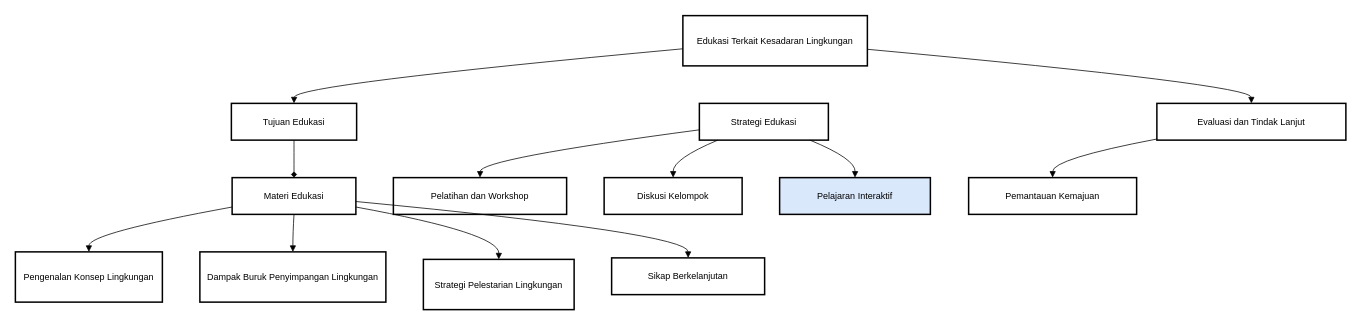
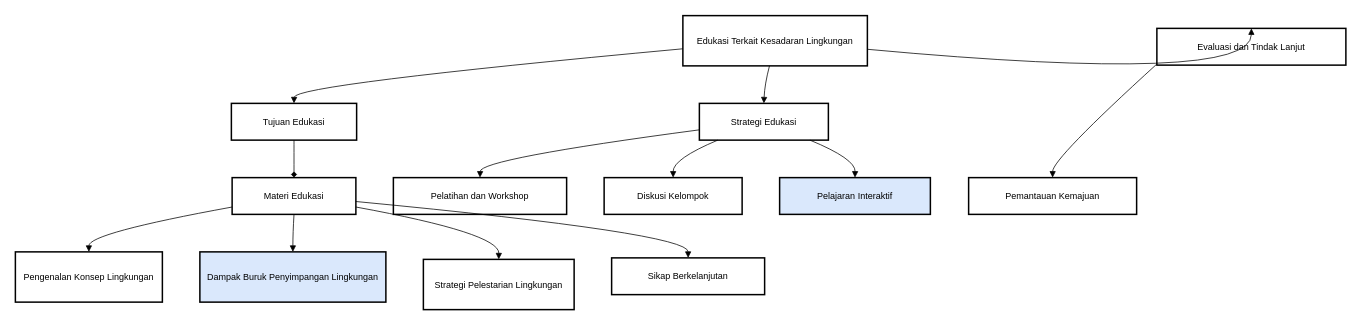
none -> (766, 81)
(1251, 122) -> (1251, 47)
(293, 277) -> (293, 277)
